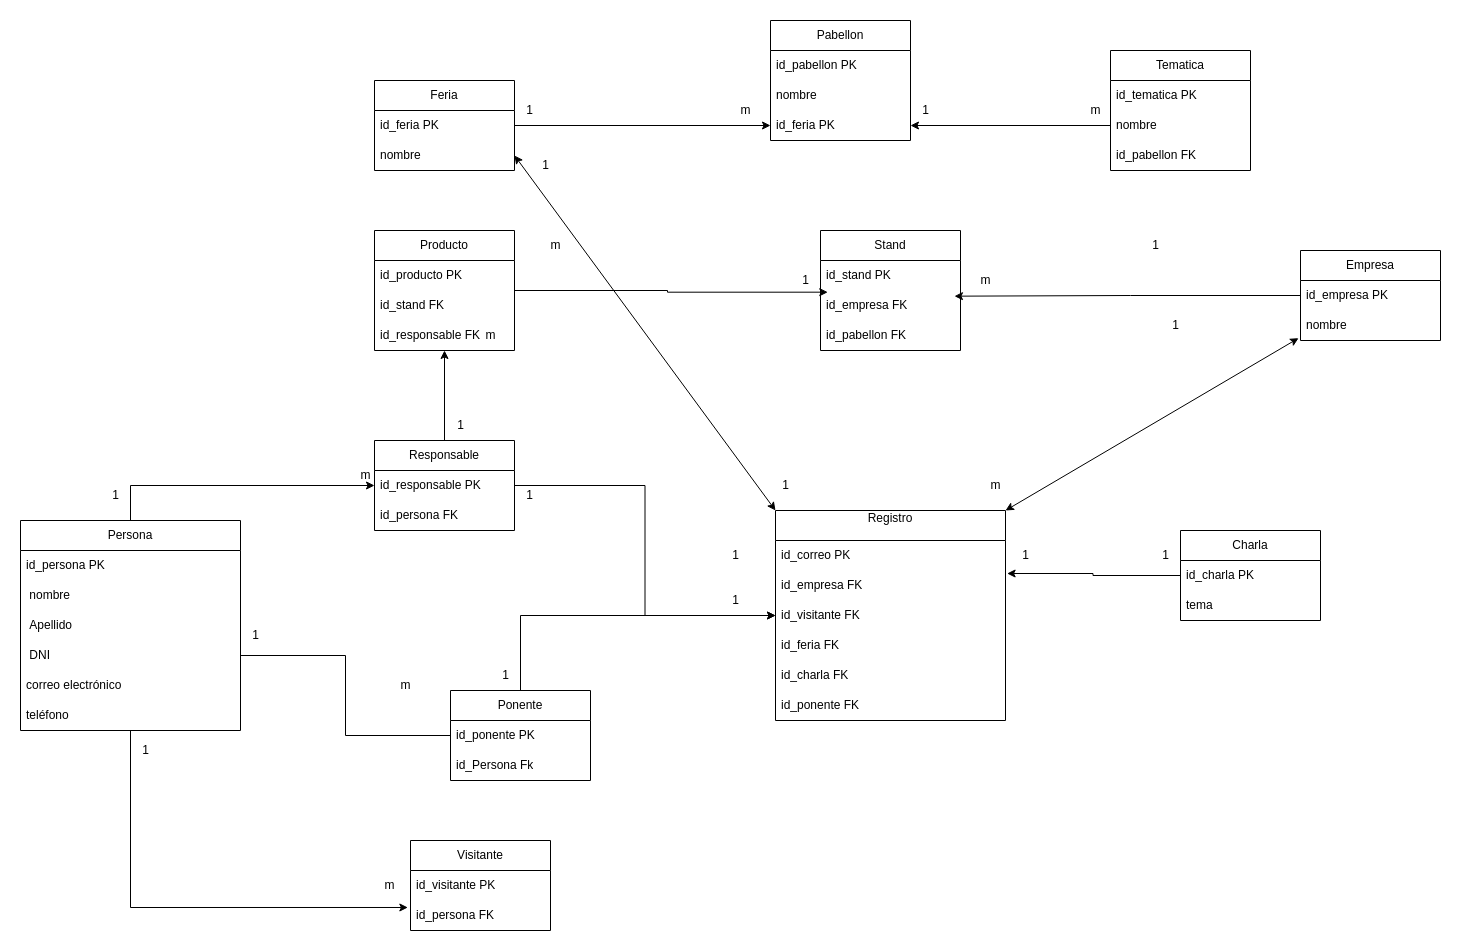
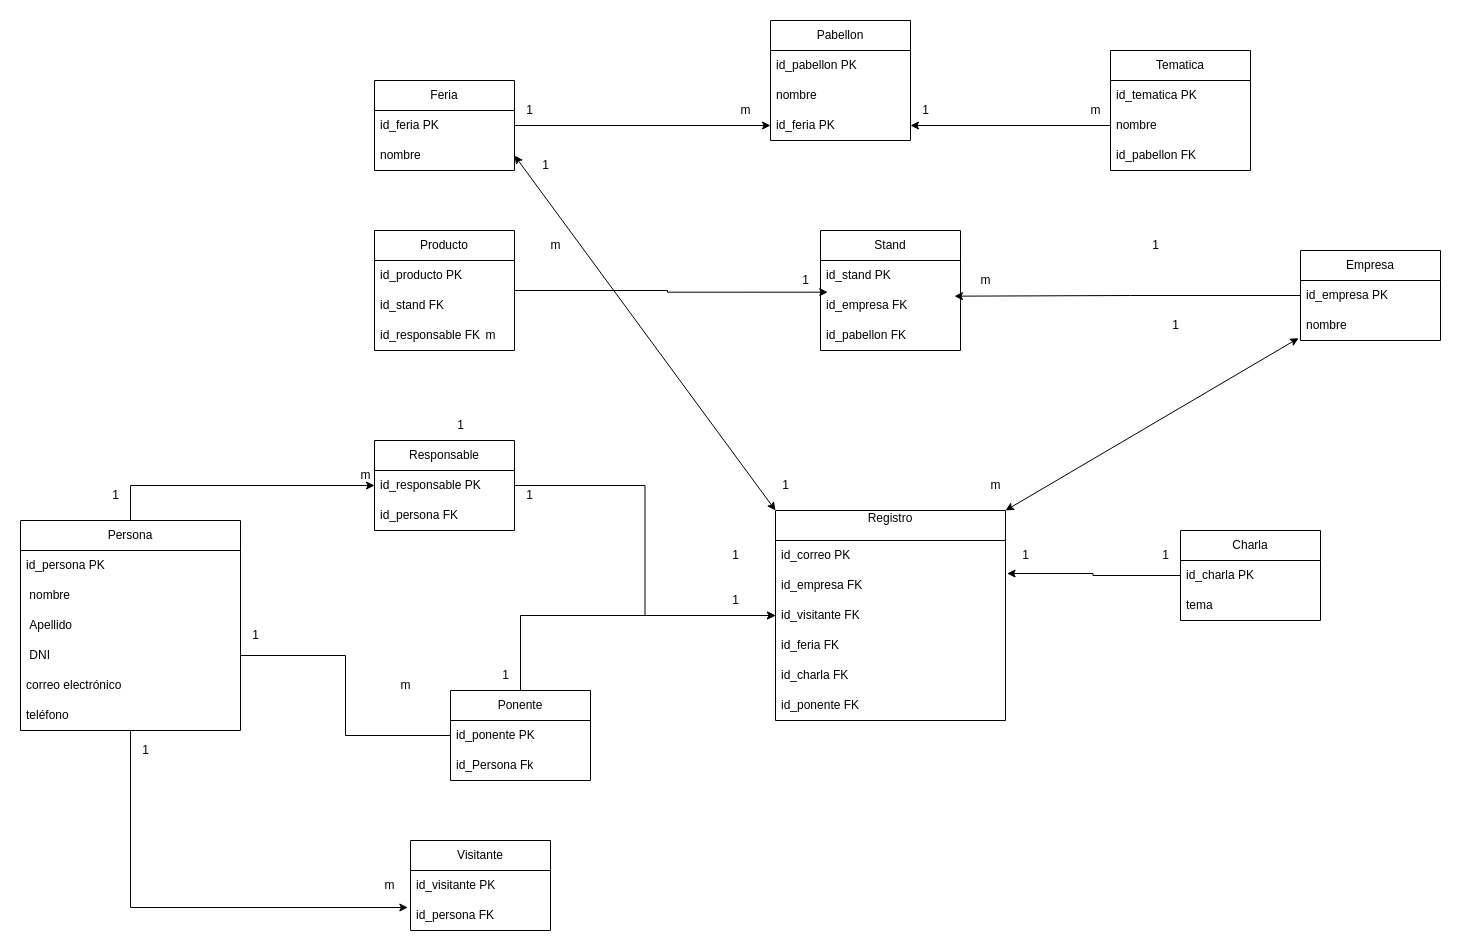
(445, 399) -> none
